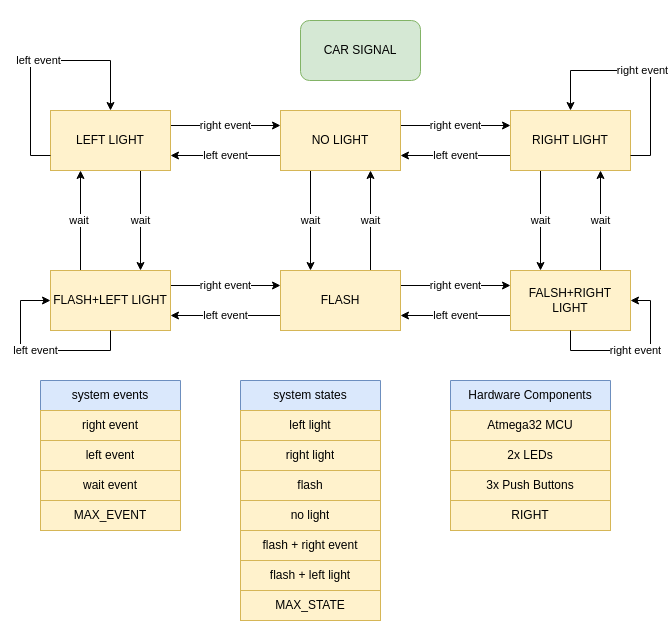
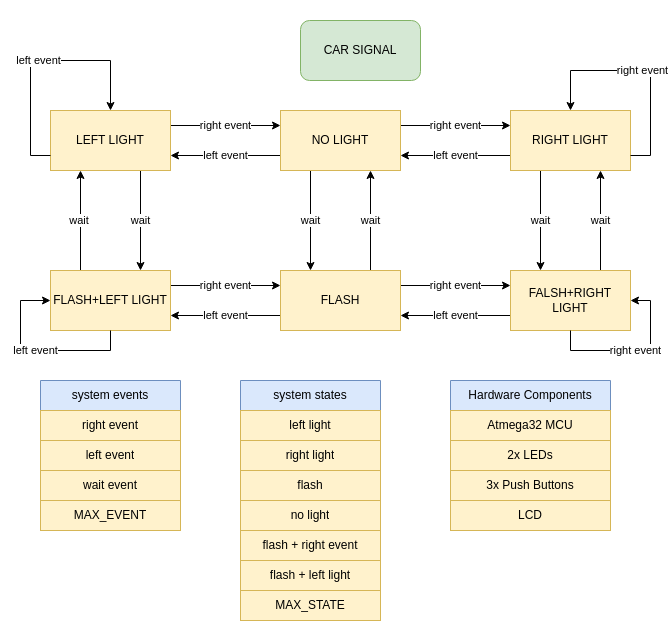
(531, 516) -> (531, 516)
